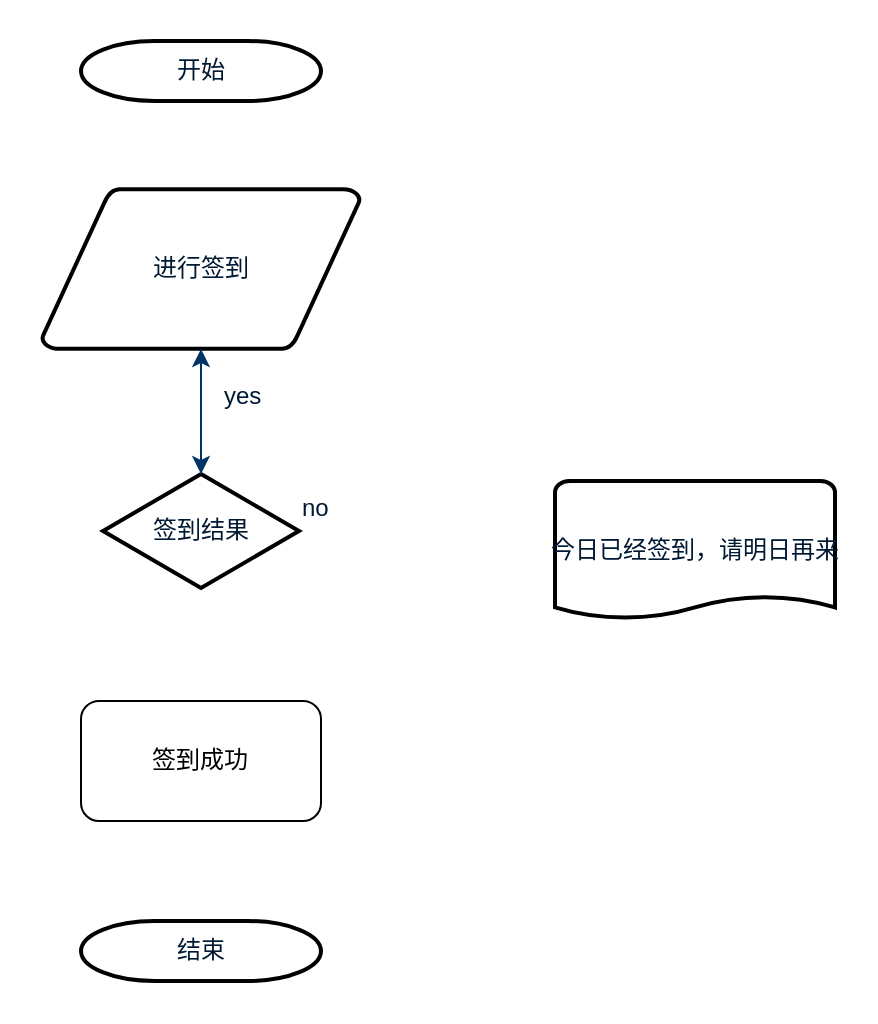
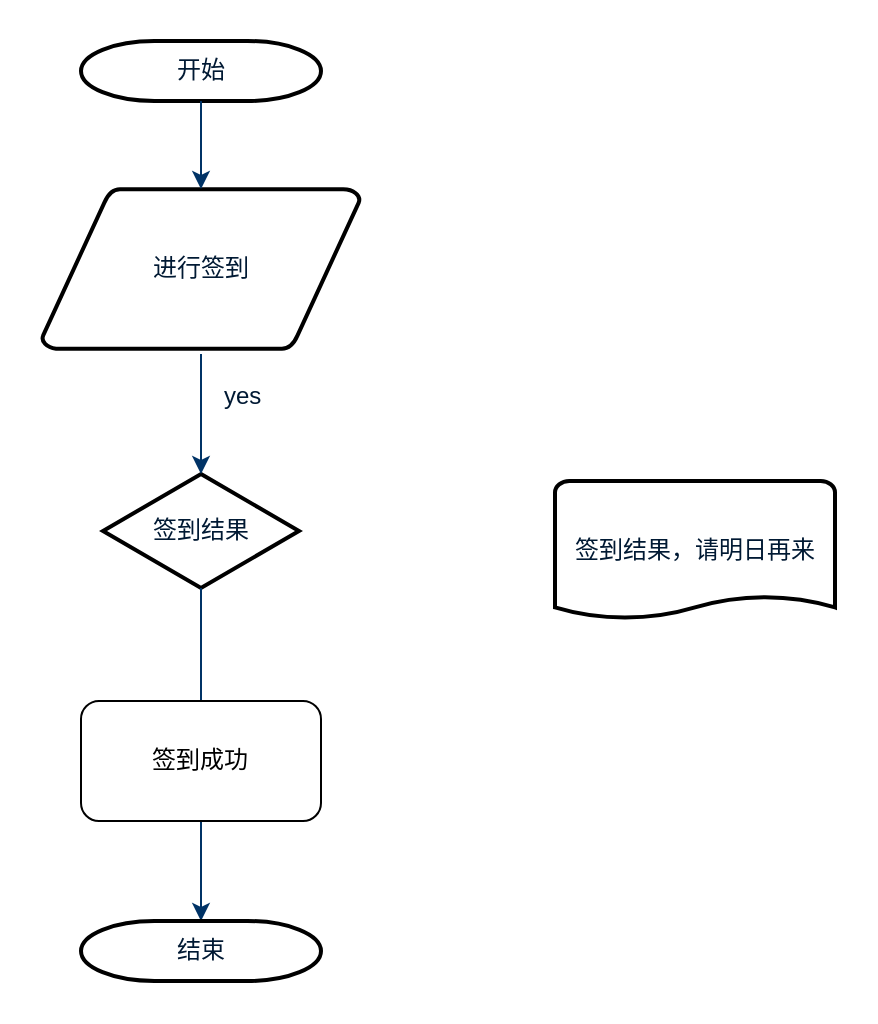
none -> (201, 138)
(201, 473) -> (201, 644)
(339, 507) -> none
(696, 551) -> (696, 551)
